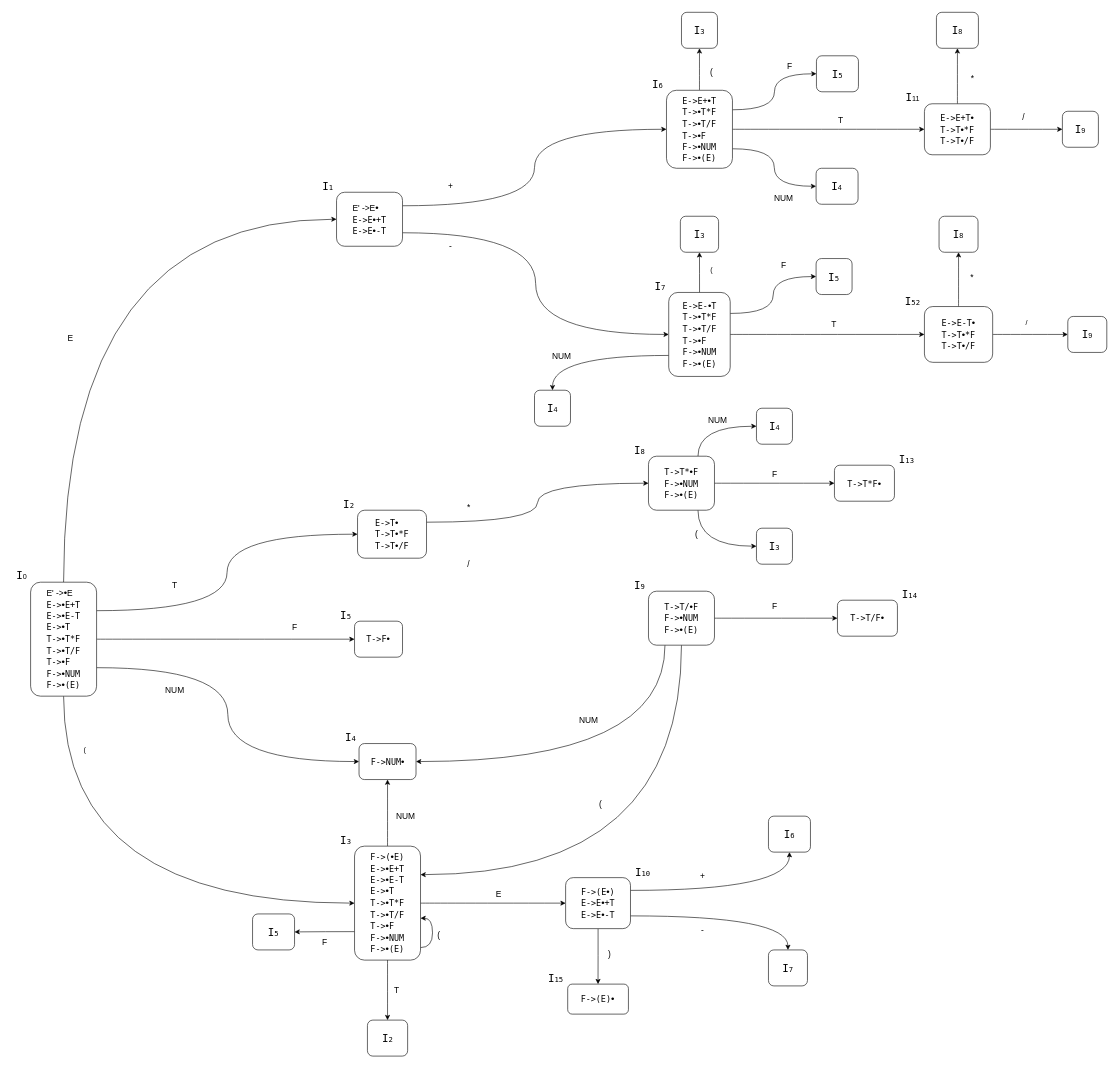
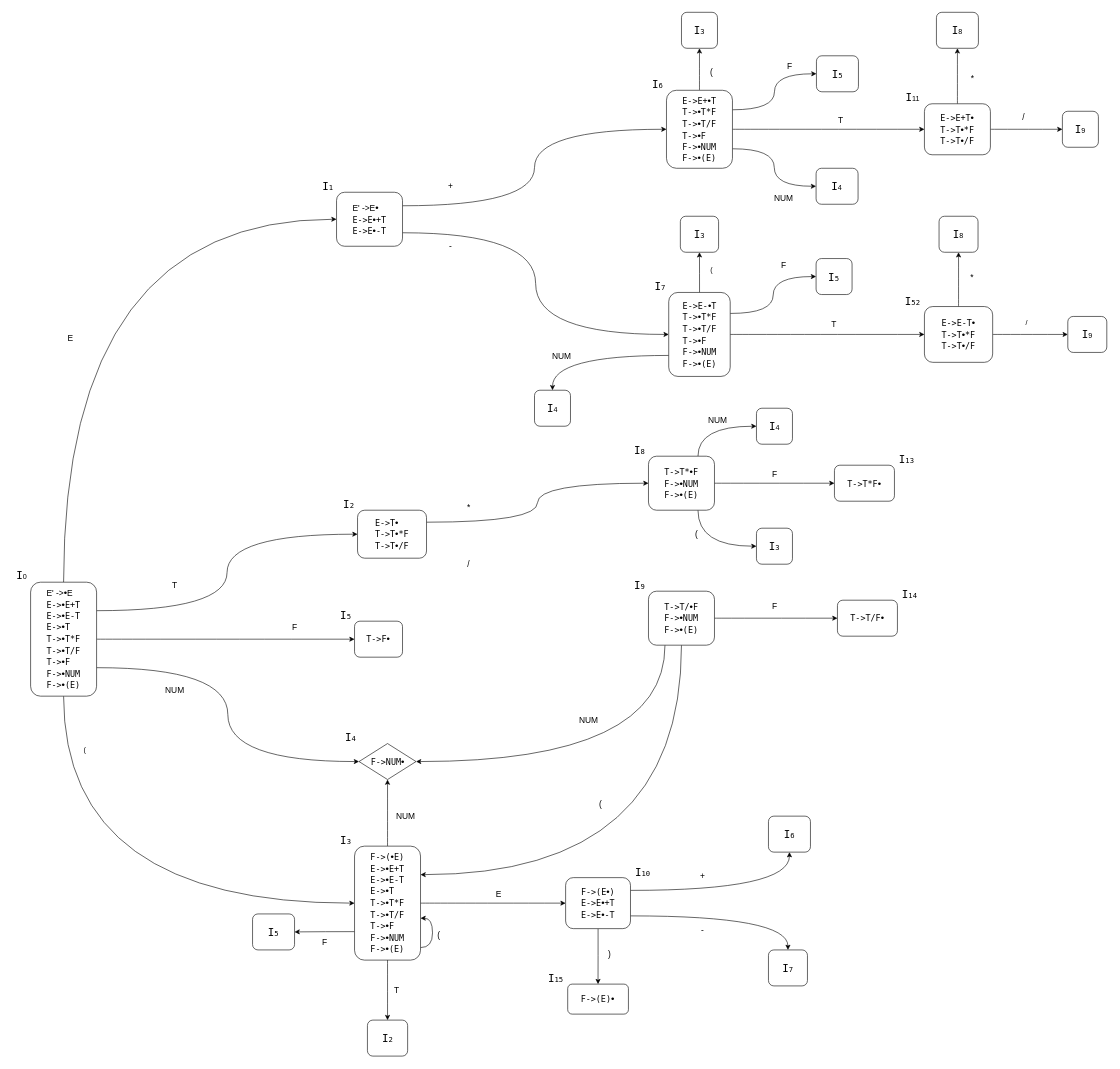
(387, 762) -> (387, 762)
